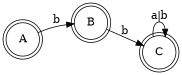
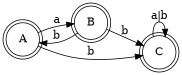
(57, 20) -> (57, 20)
none -> (63, 41)
none -> (86, 59)
